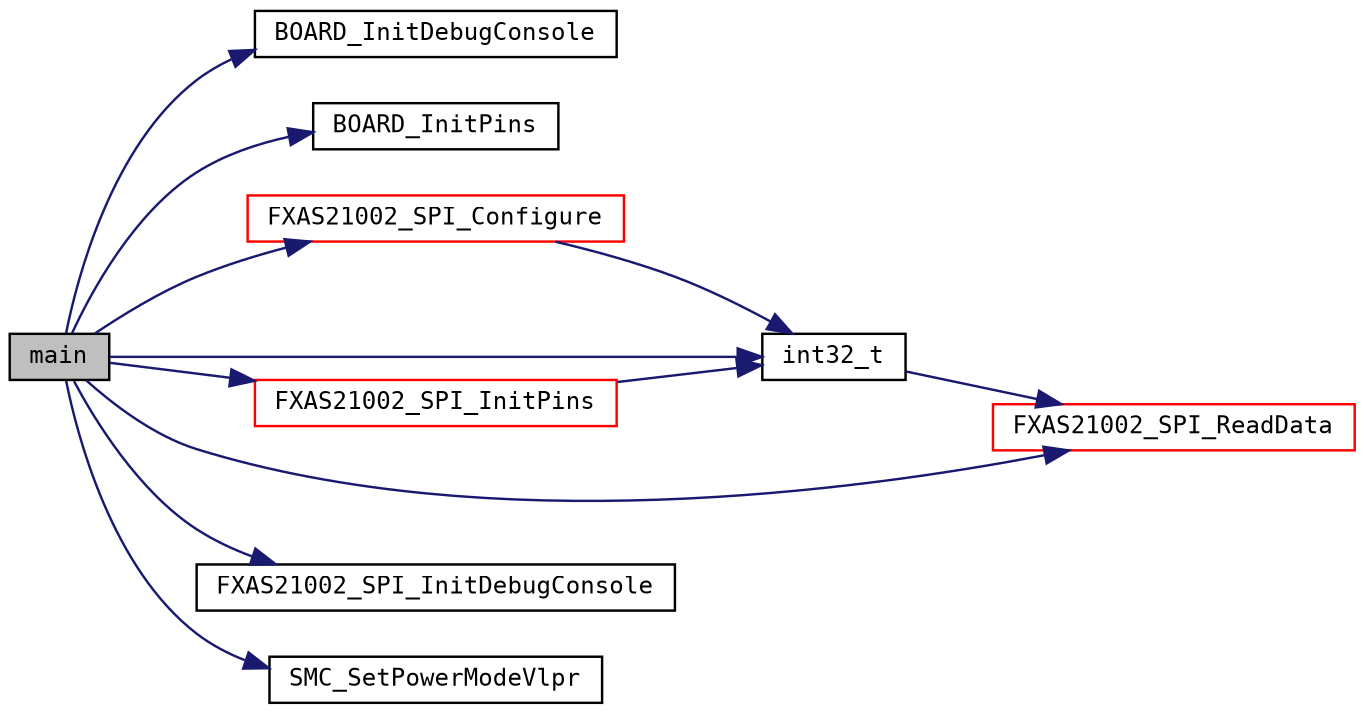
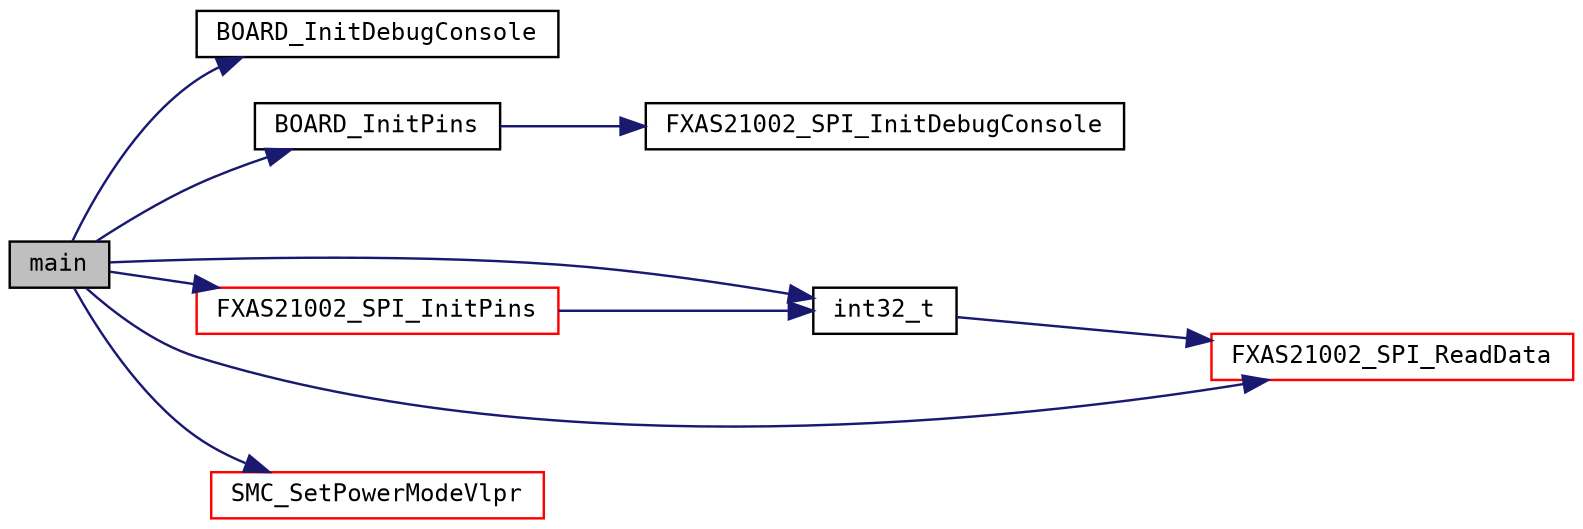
(436, 219) -> none
(147, 486) -> (560, 126)
(436, 680) -> (378, 495)
